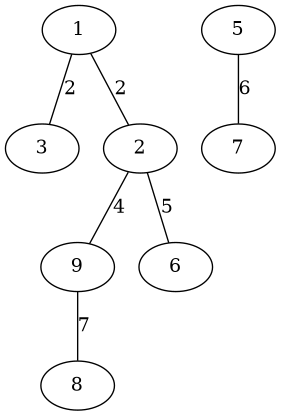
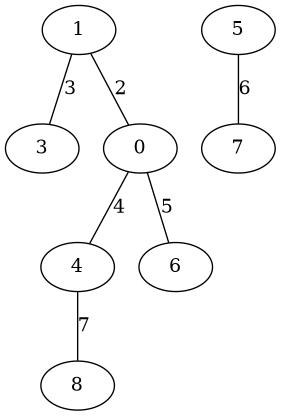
(71, 89) -> (71, 89)
(140, 149) -> (140, 149)
(78, 267) -> (78, 267)
